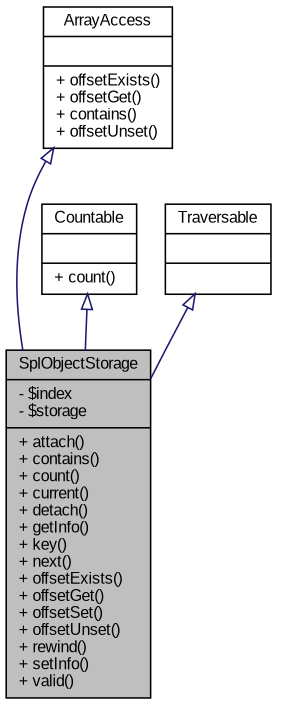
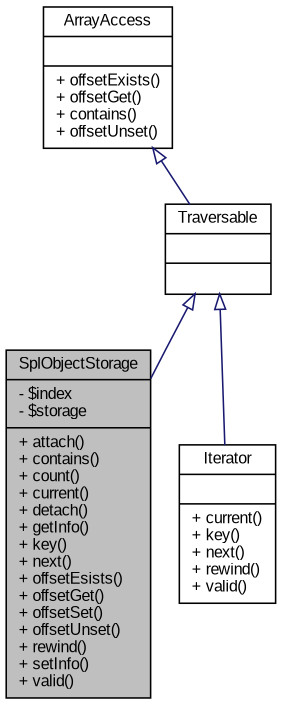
(89, 249) -> none
(18, 254) -> (176, 183)
none -> (227, 524)
(71, 579) -> (71, 579)
